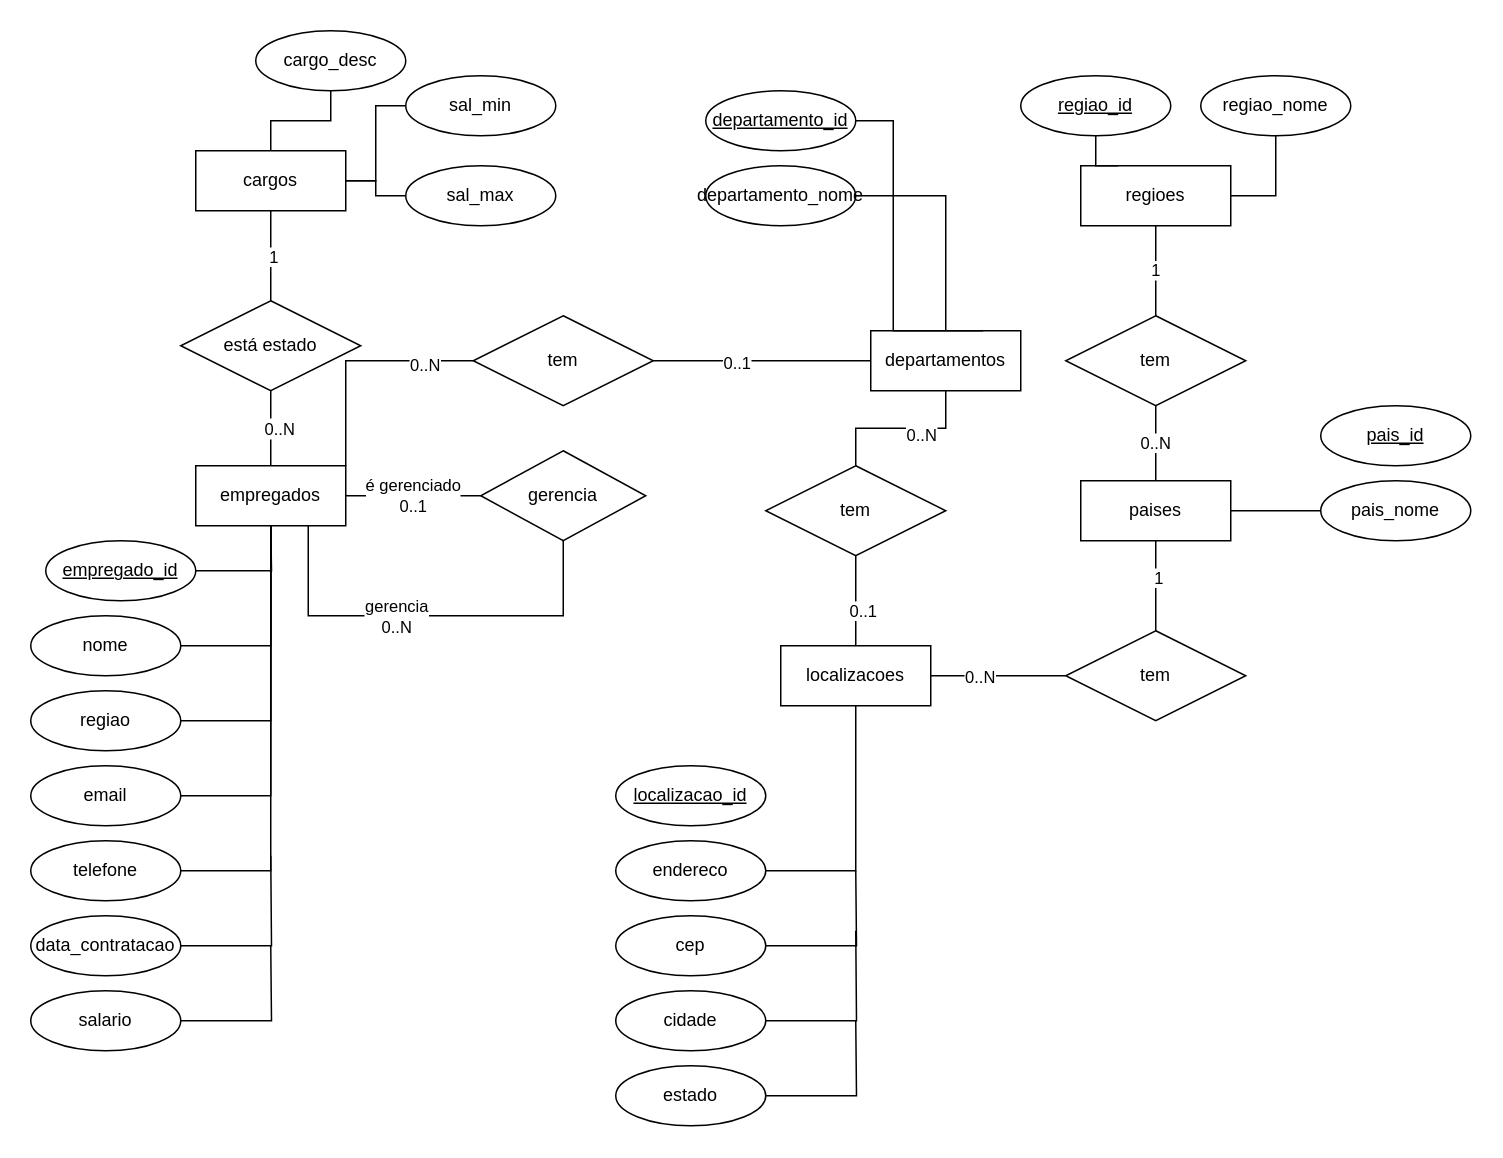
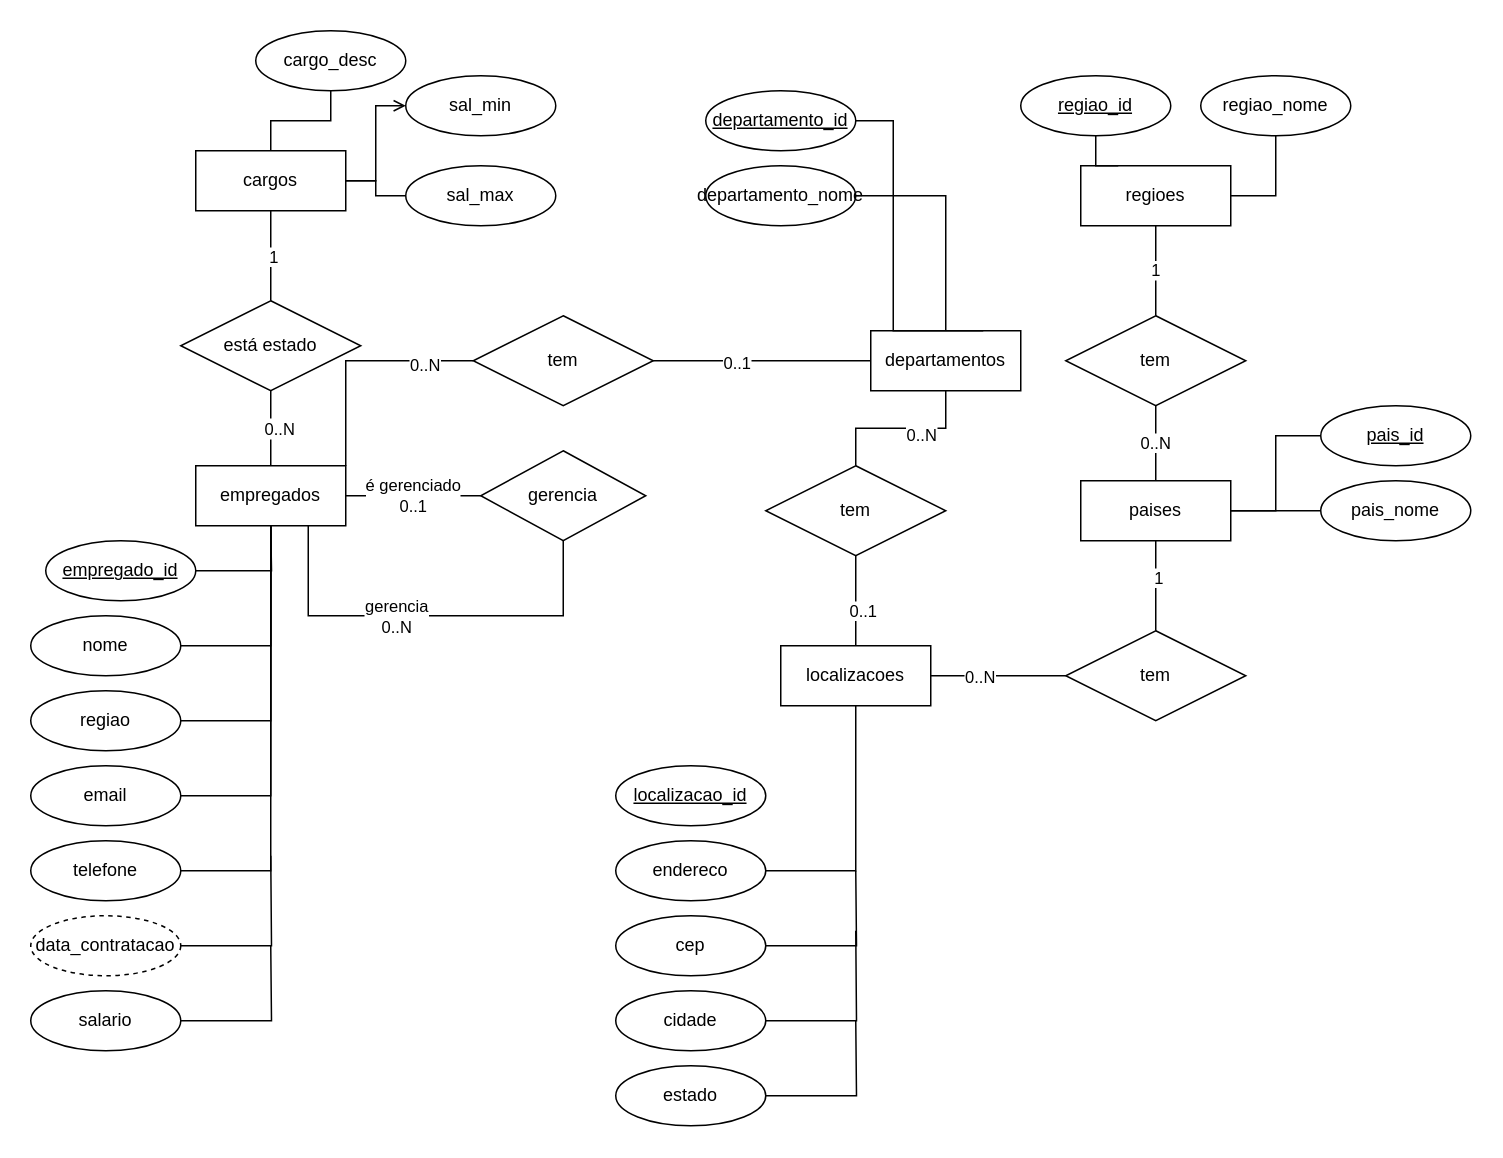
(399, 106) -> (398, 106)
none -> (1276, 449)
(106, 946) -> (106, 946)
